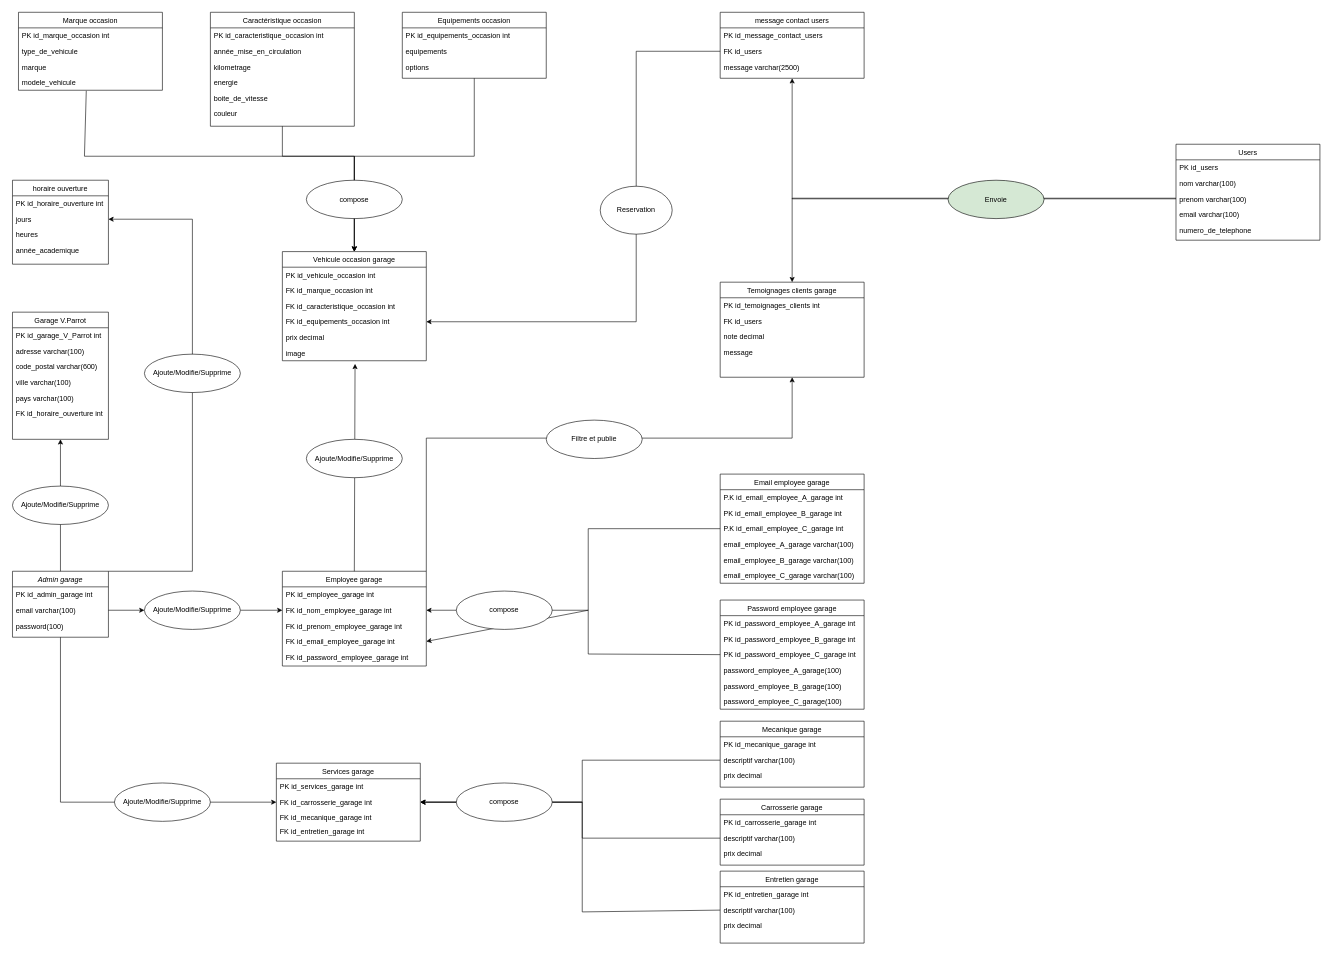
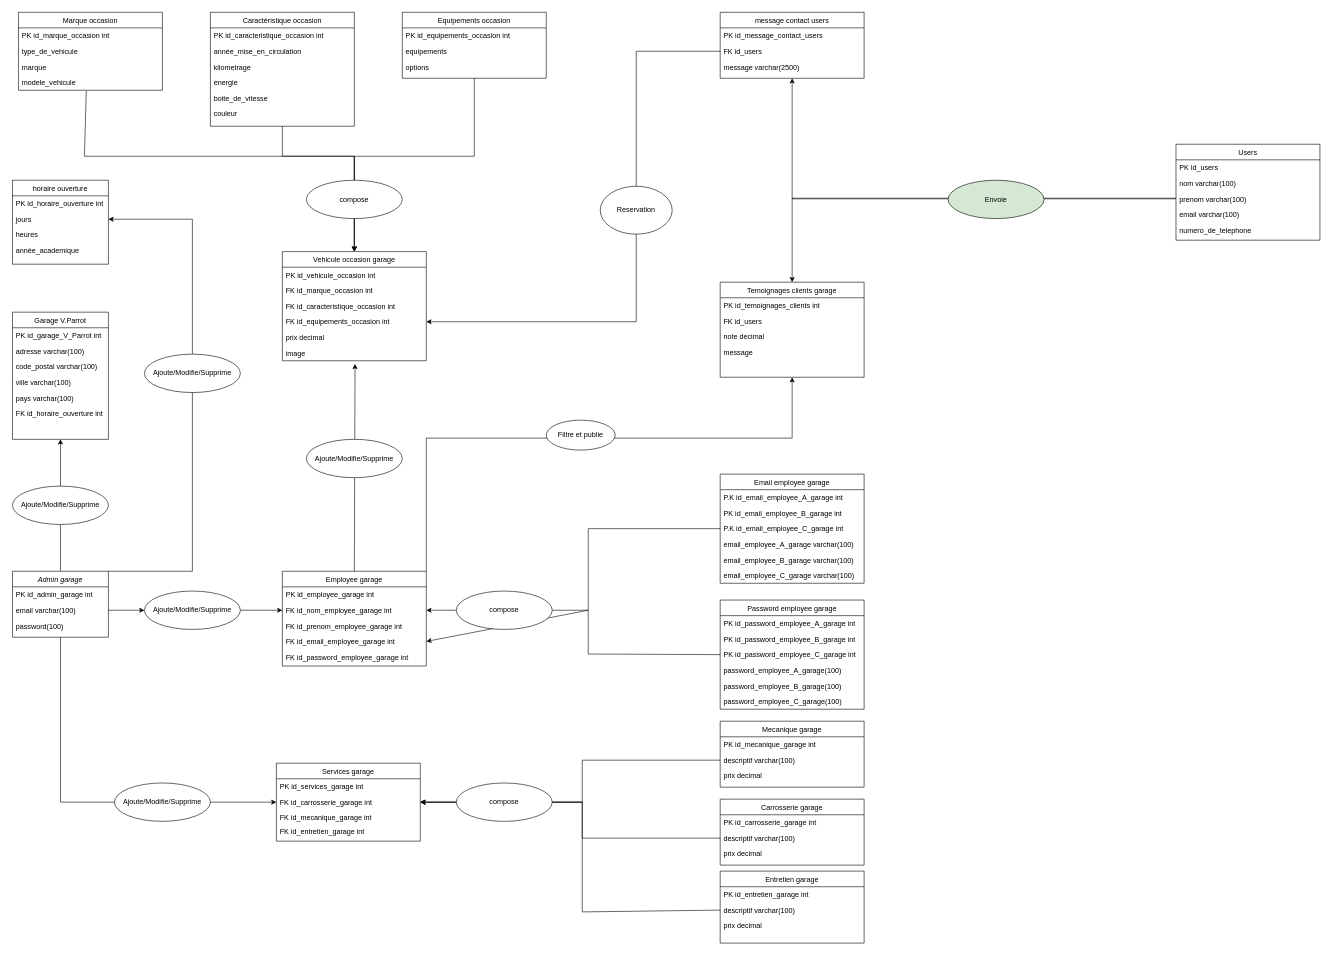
(62, 367) -> (62, 367)
(594, 440) -> (581, 435)
